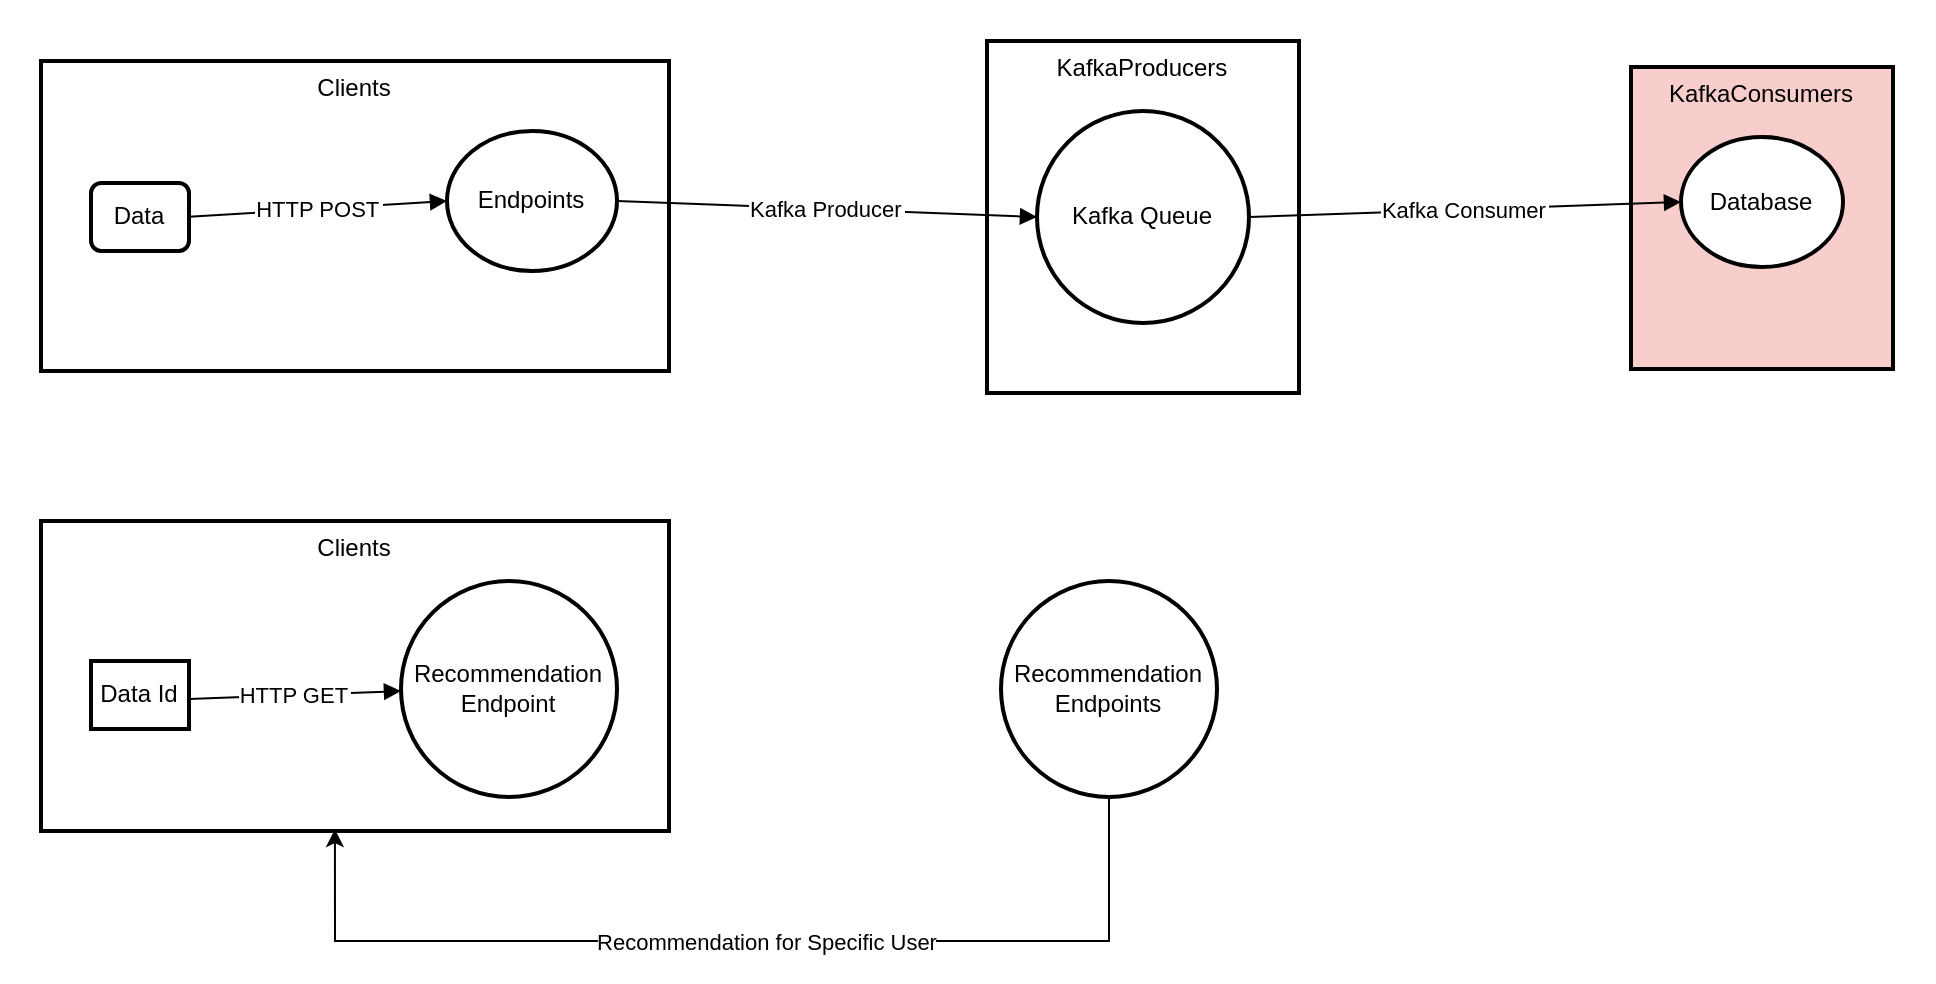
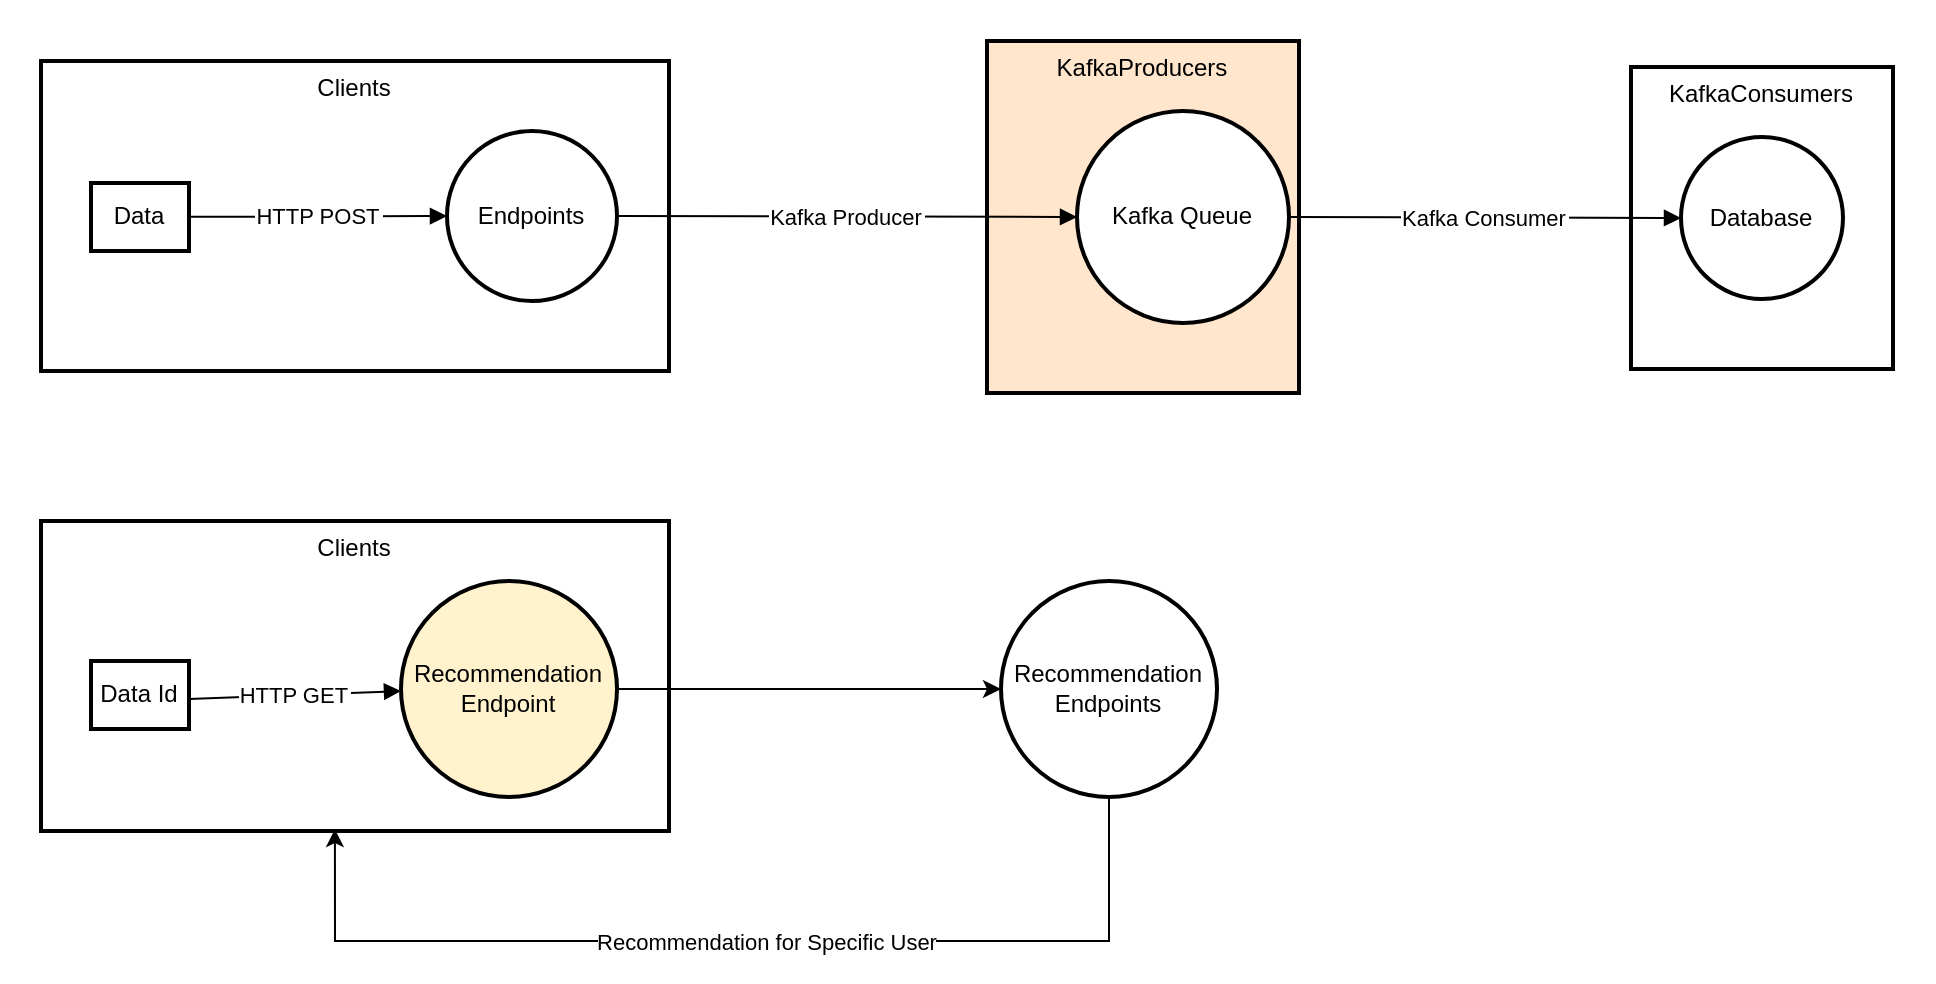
(1143, 69) -> (1143, 69)
(1762, 95) -> (1762, 95)
(532, 201) -> (532, 216)
(1762, 202) -> (1762, 218)
(140, 217) -> (140, 217)
(1143, 217) -> (1183, 217)
(509, 689) -> (509, 689)
none -> (802, 689)
